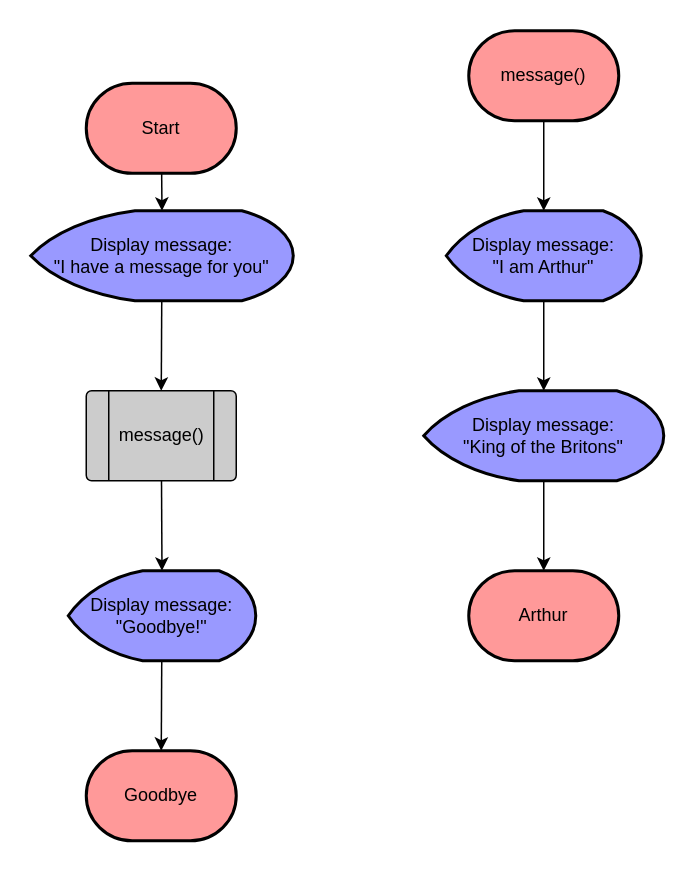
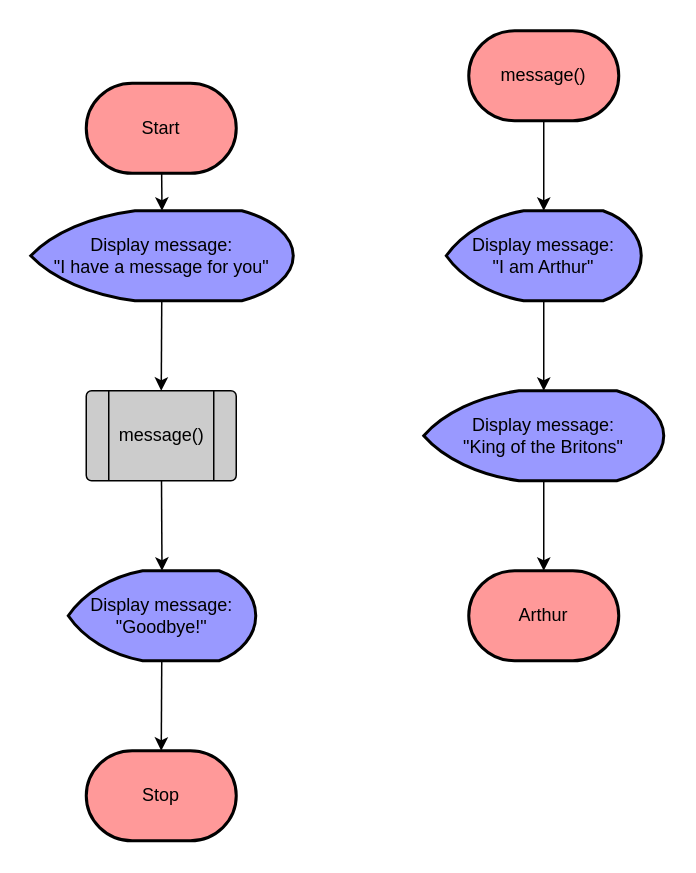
(161, 796) -> (161, 796)
